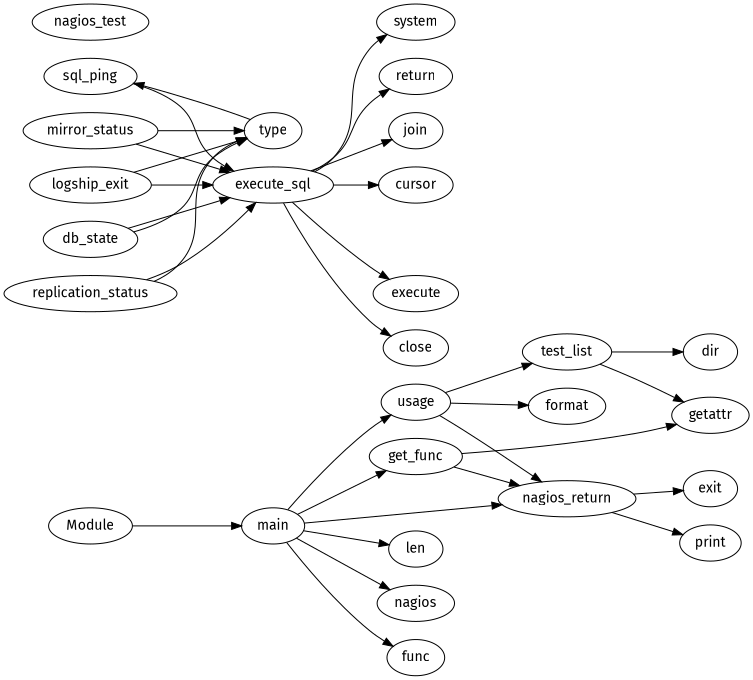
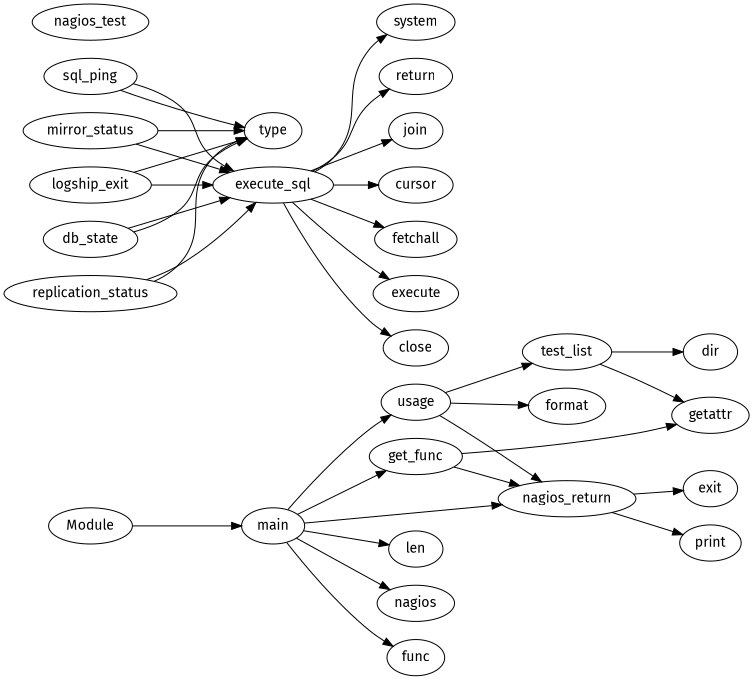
(198, 102) -> (169, 106)
none -> (416, 239)
